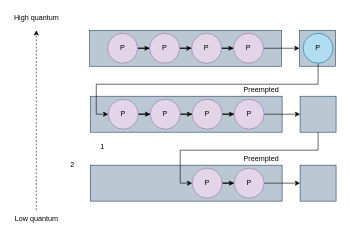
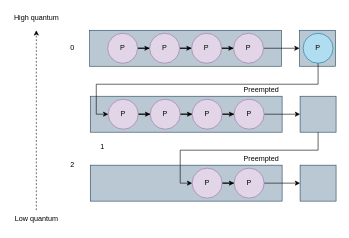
none -> (72, 48)
